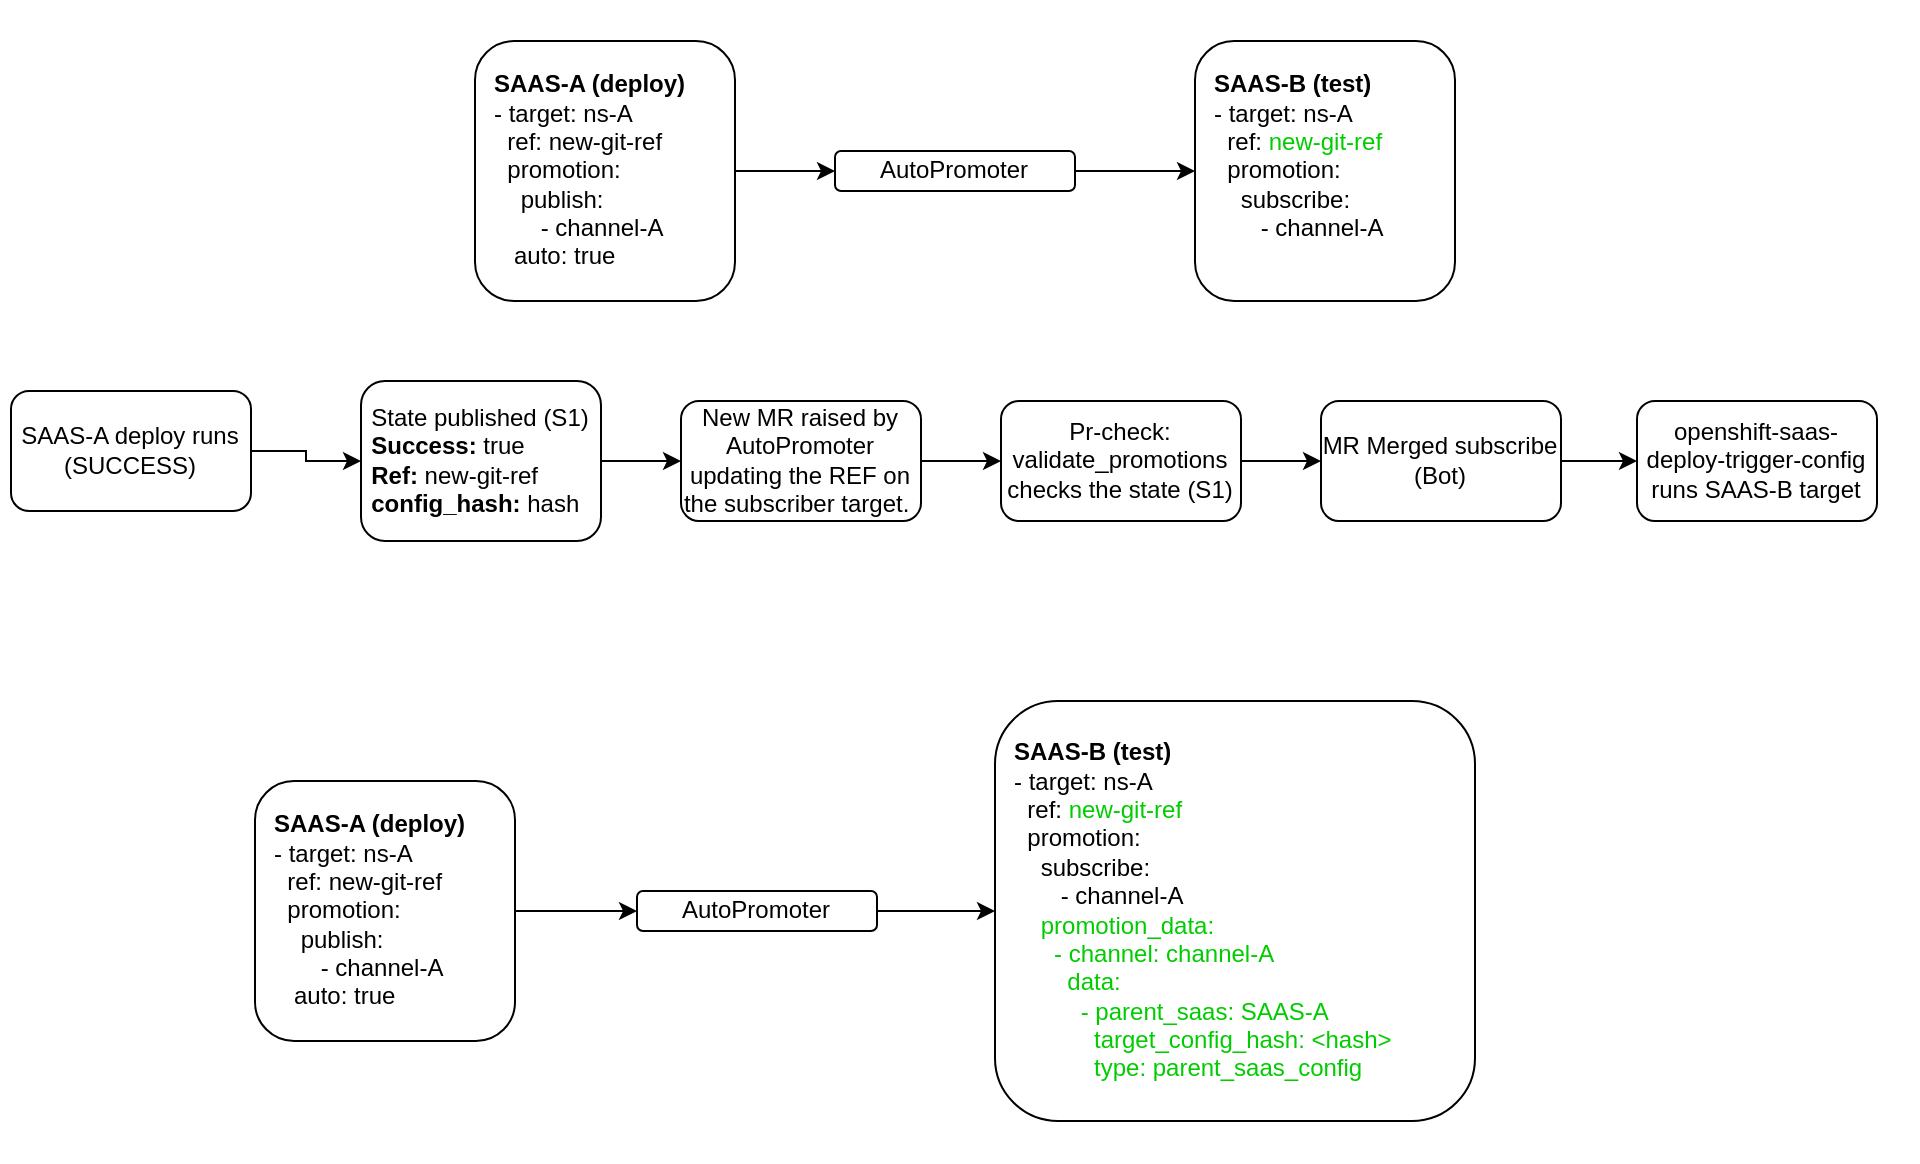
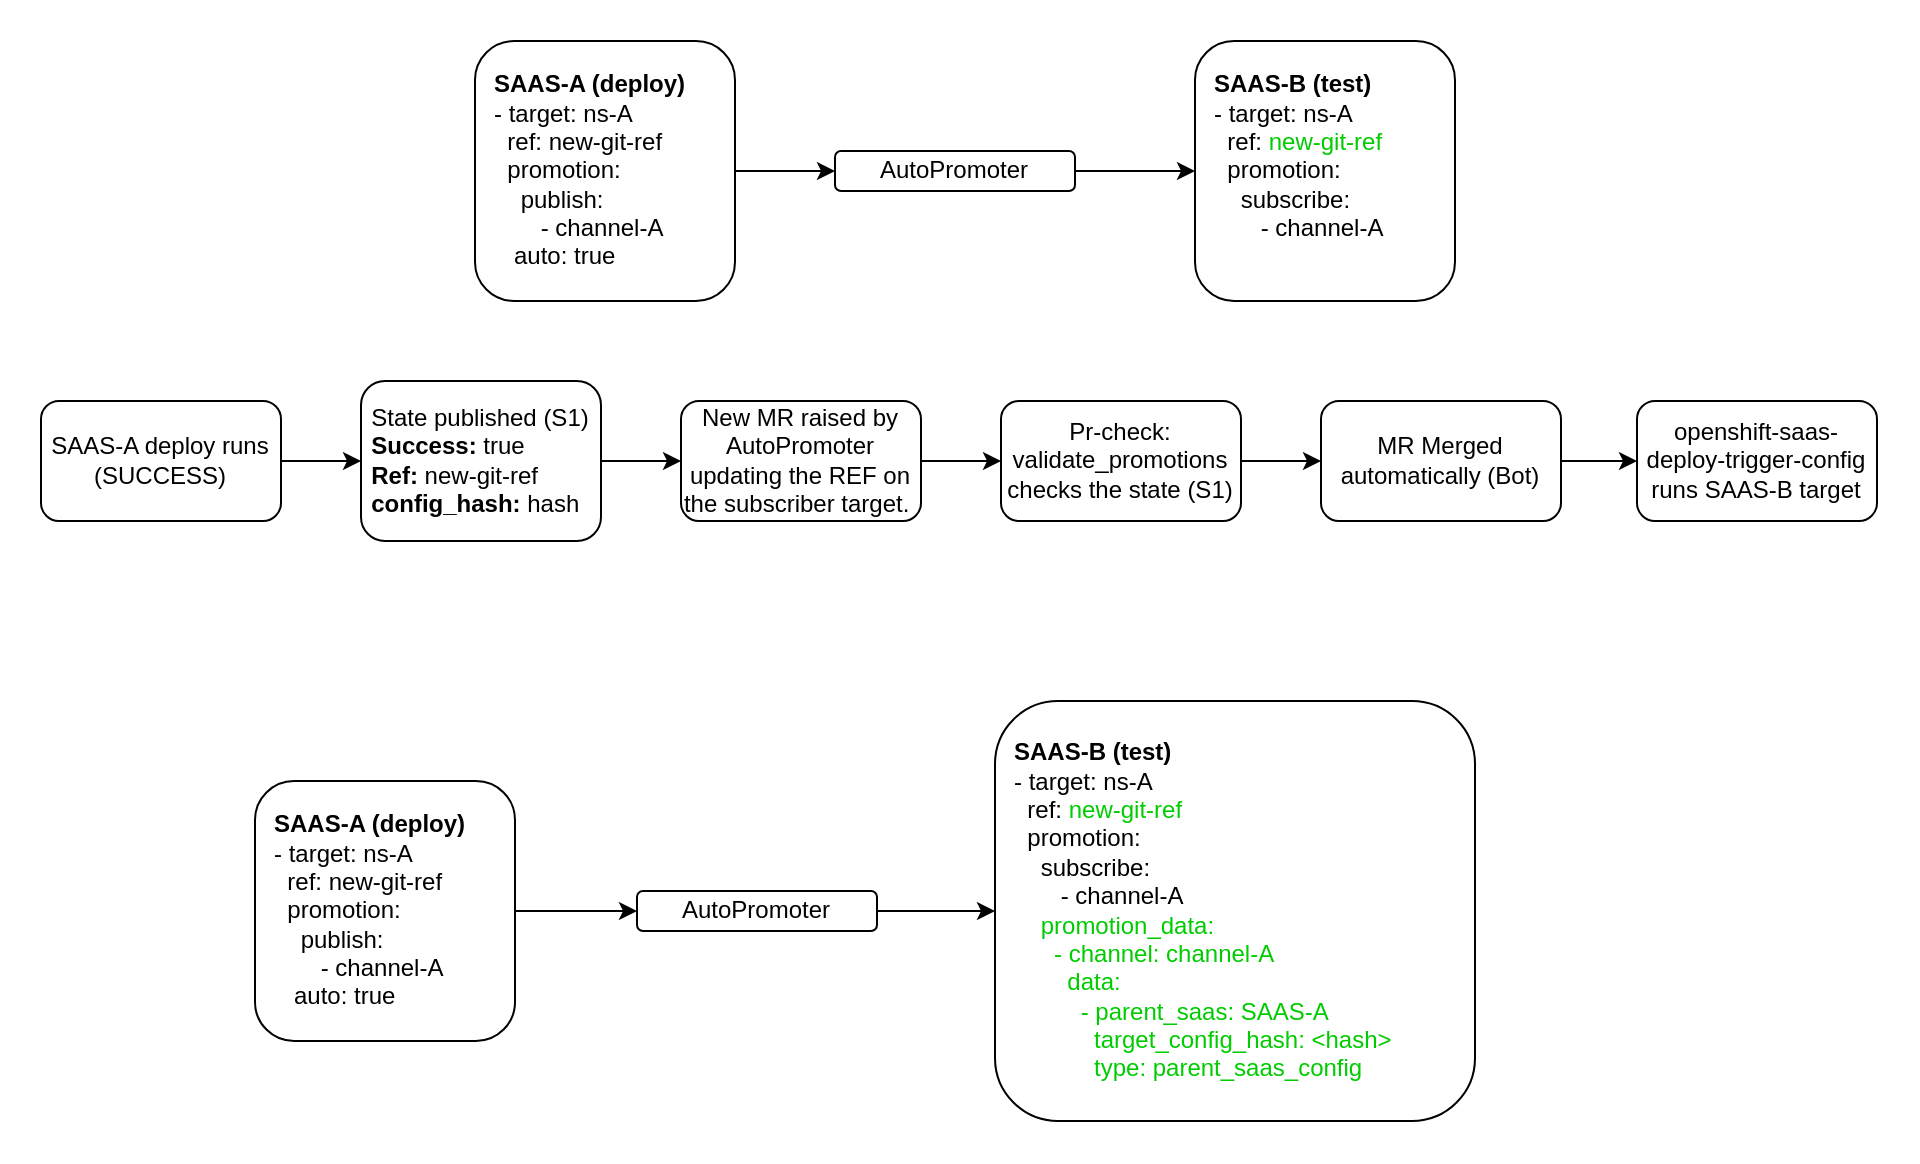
(131, 451) -> (161, 461)
(1441, 461) -> (1441, 461)
